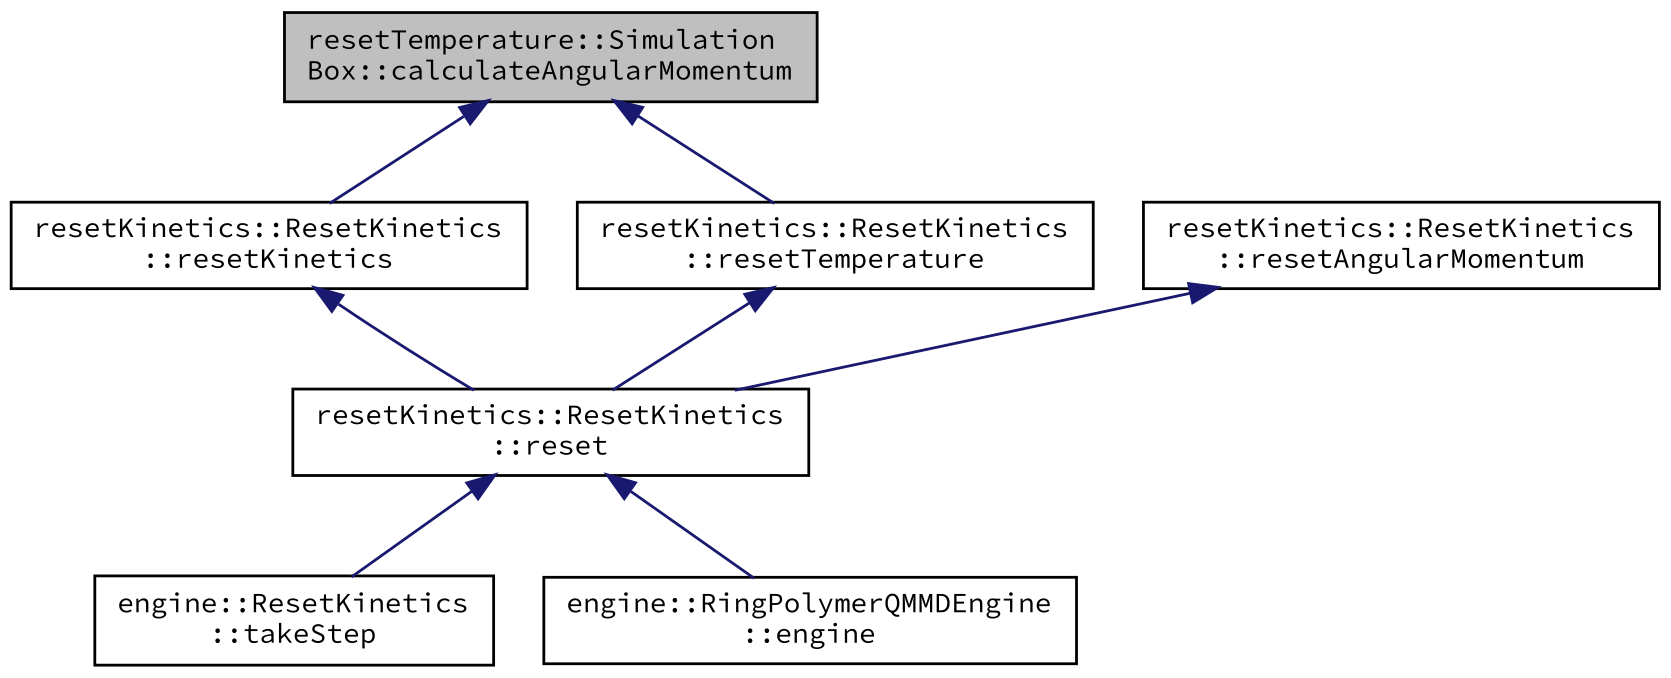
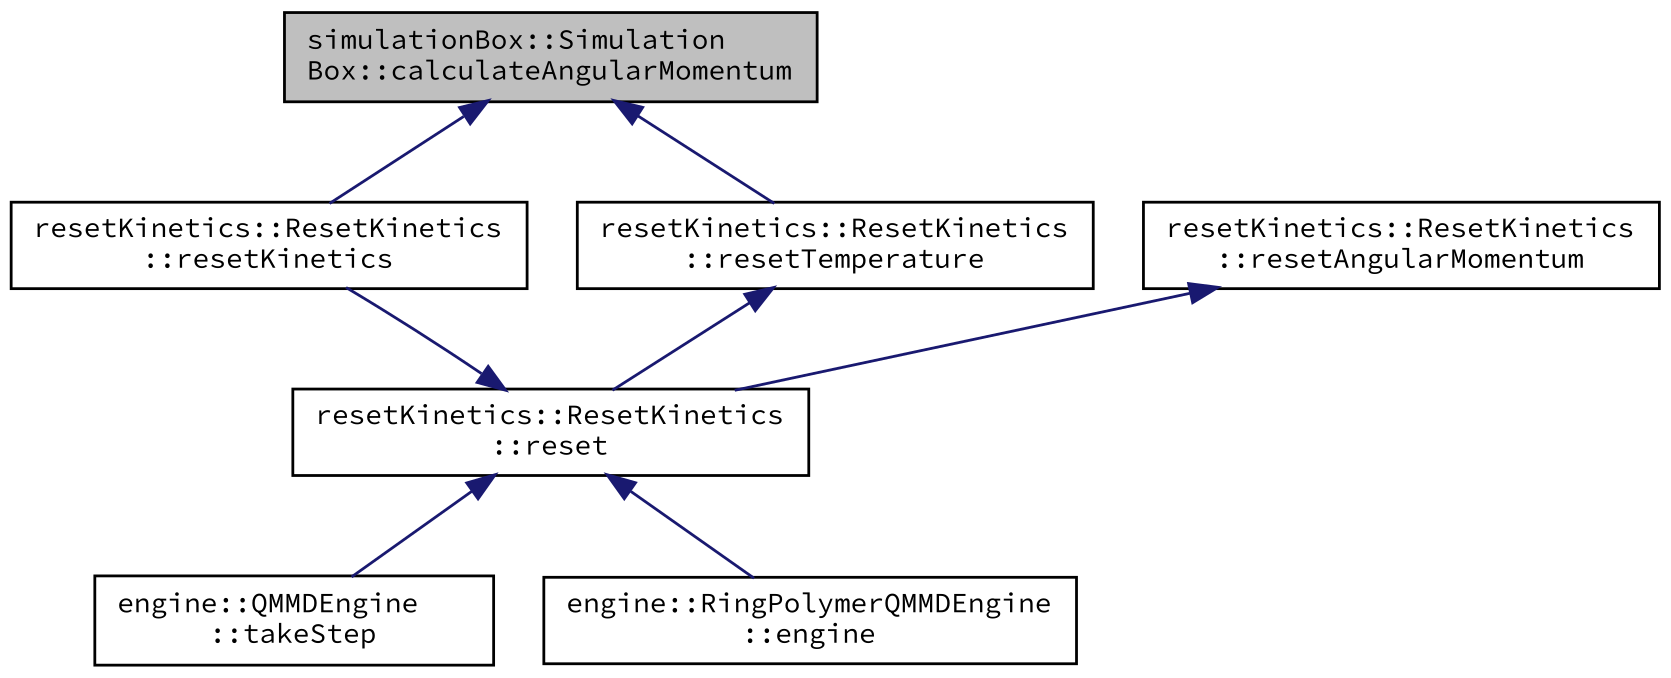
(551, 57) -> (551, 57)
(406, 348) -> (414, 330)
(294, 621) -> (294, 621)
